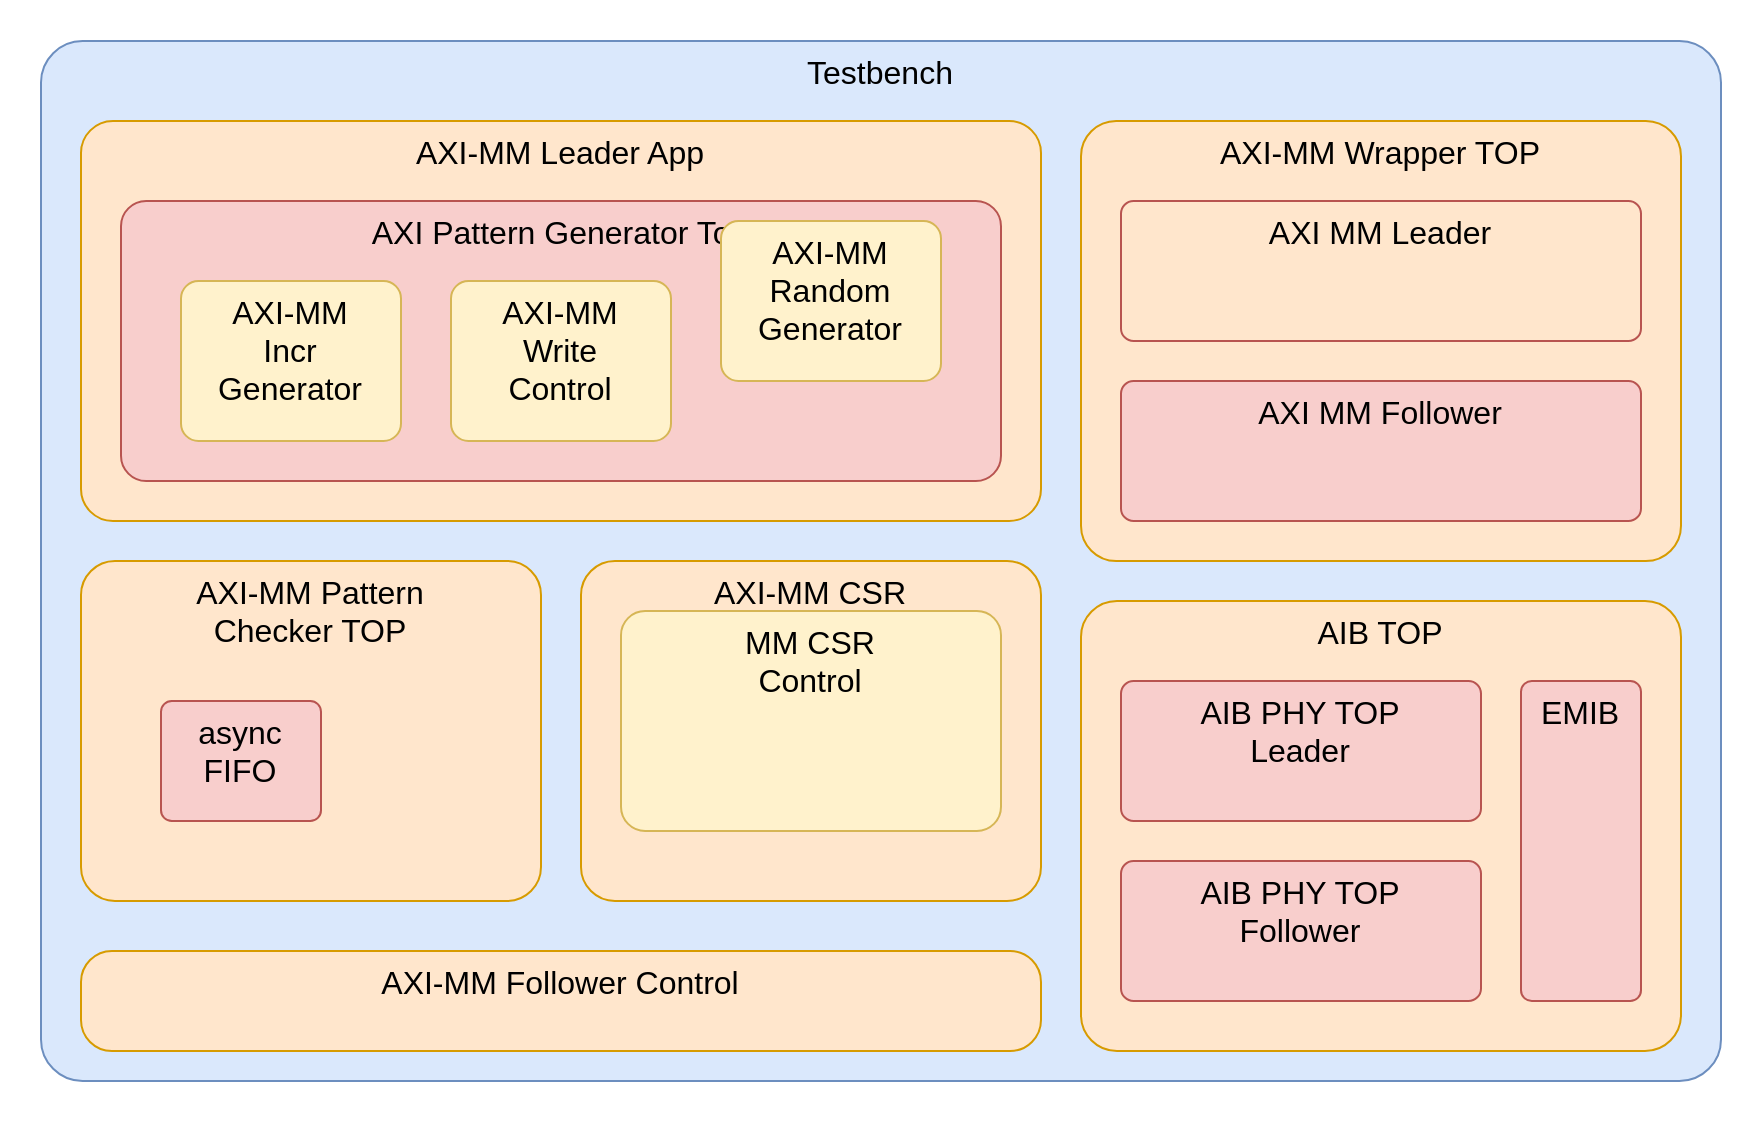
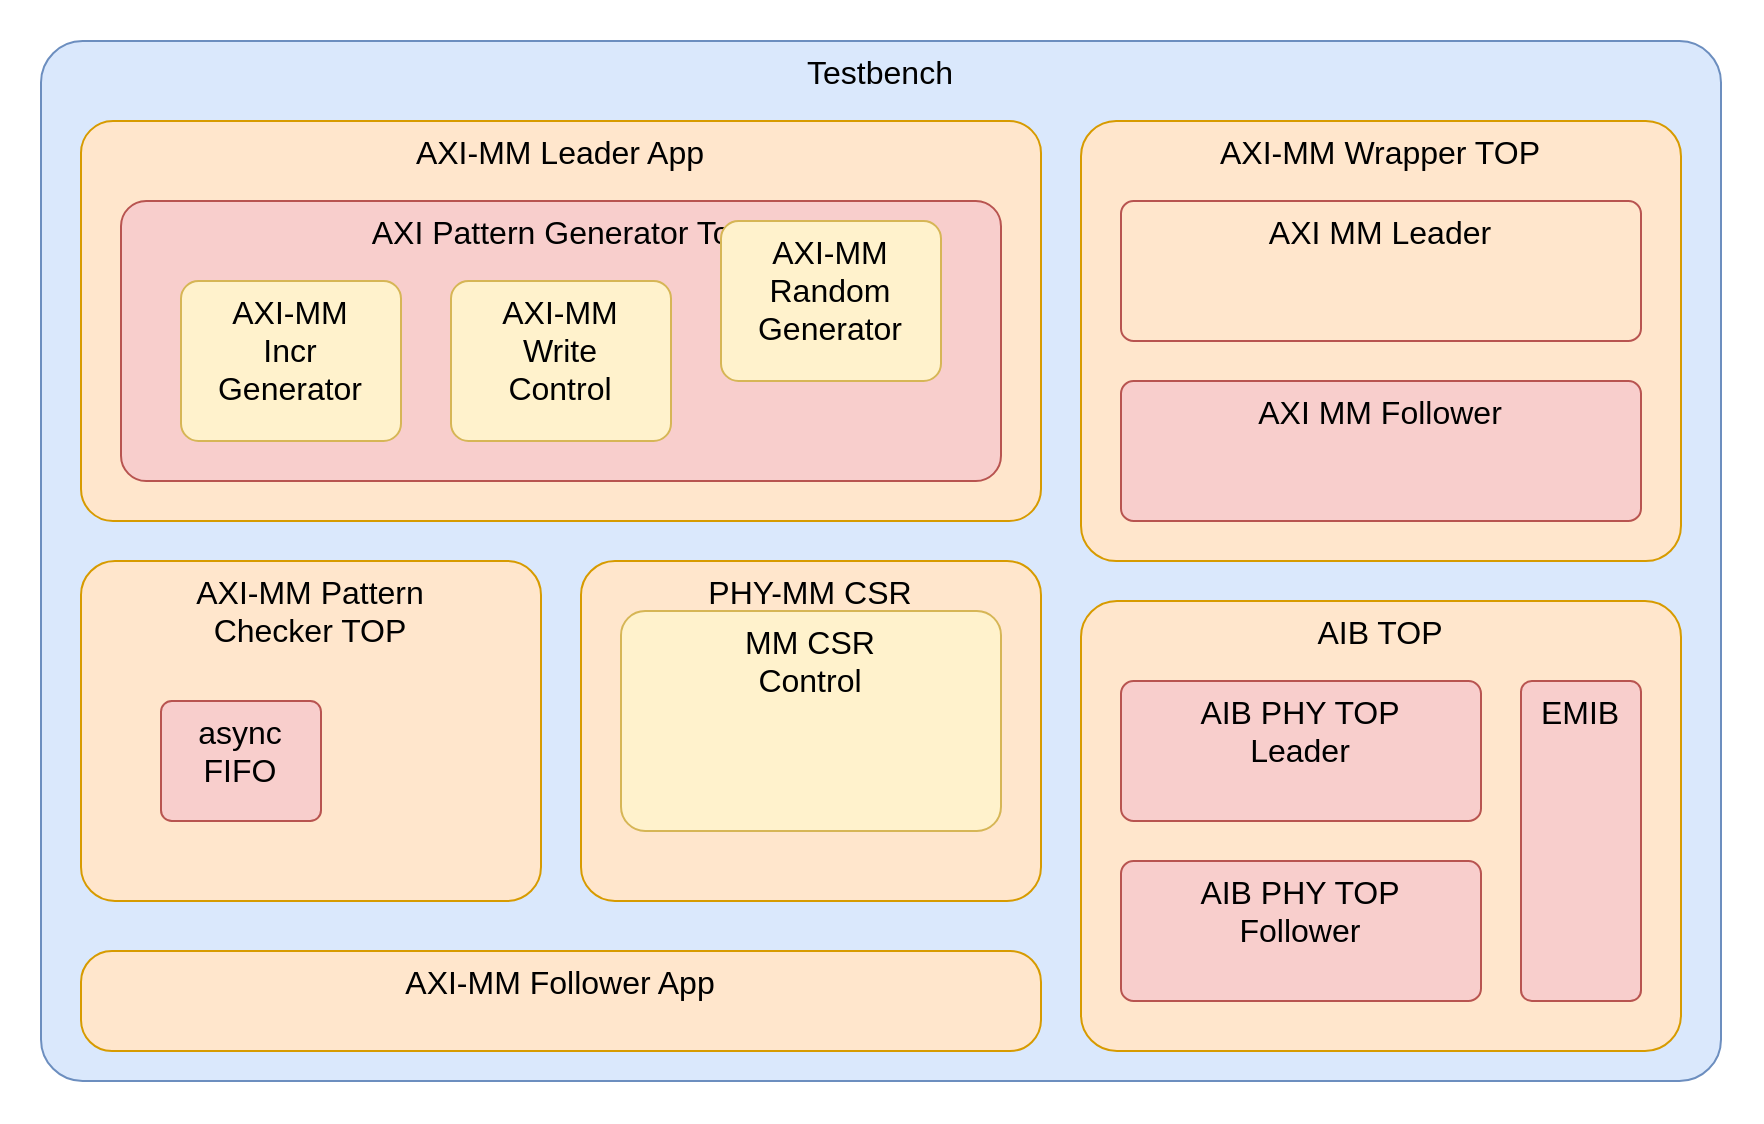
(811, 594) -> (811, 594)
(561, 984) -> (561, 984)
